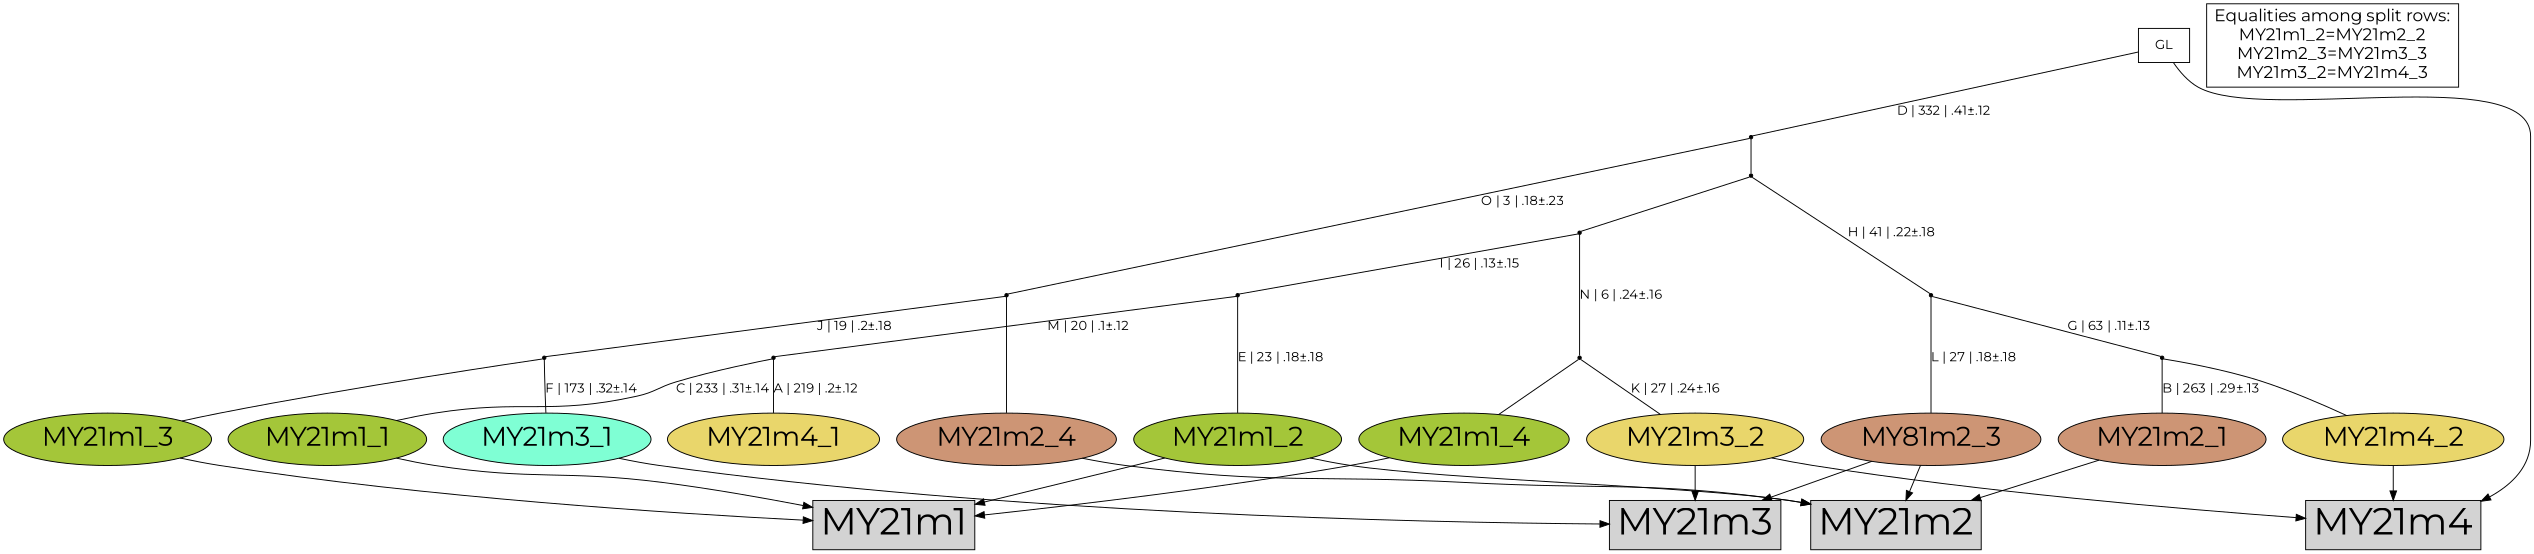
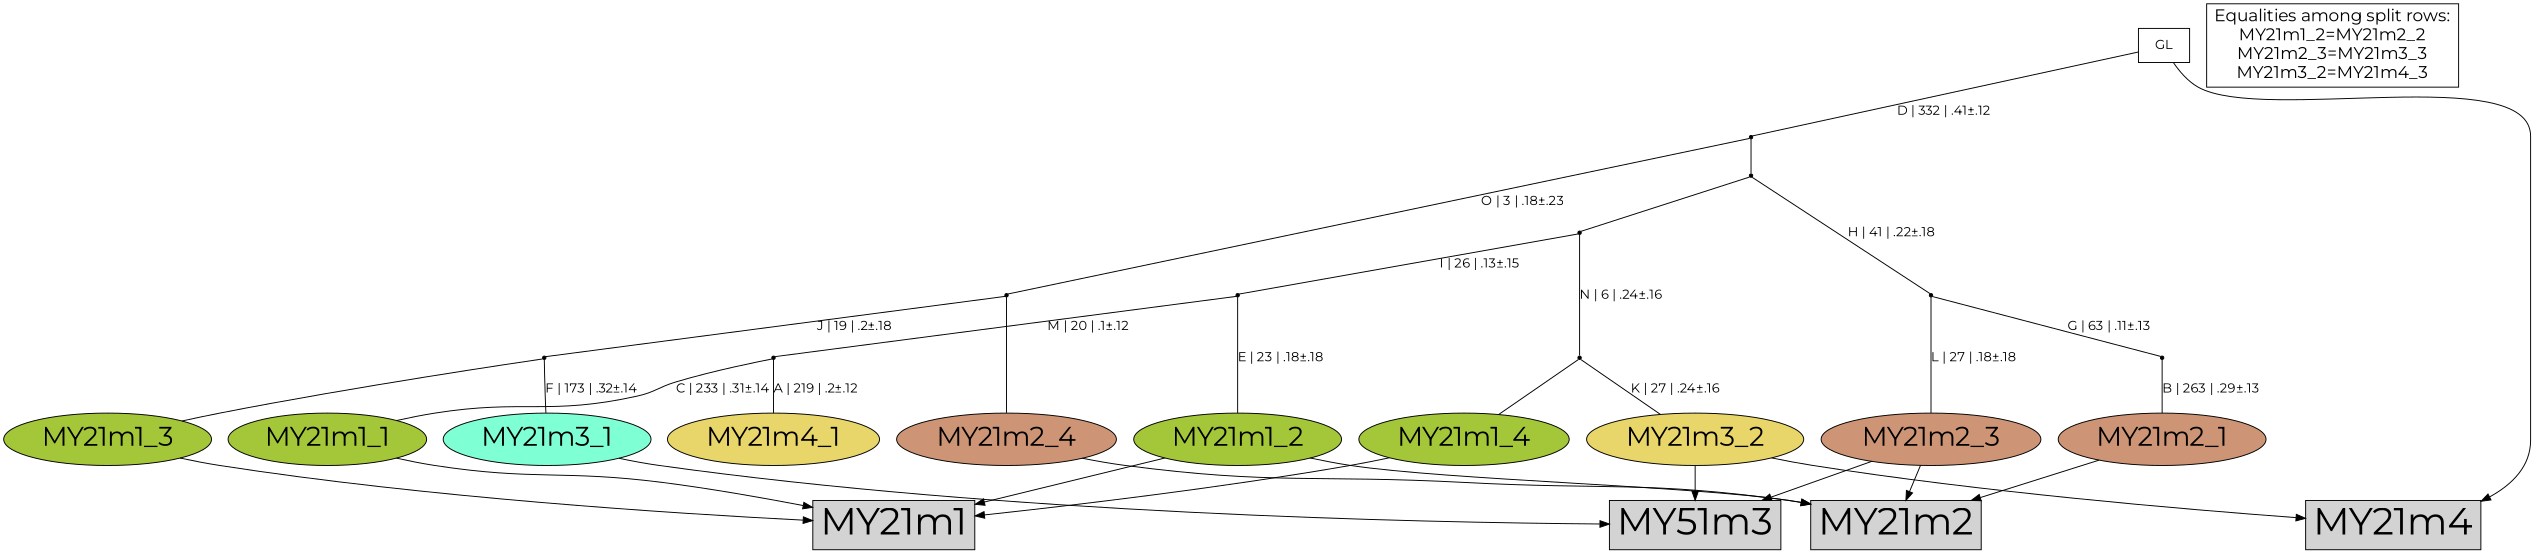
(1931, 439) -> (1931, 439)
(2393, 439) -> none
(1695, 525) -> (1695, 525)
